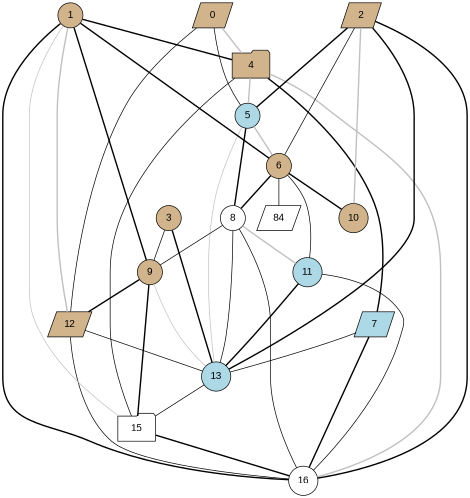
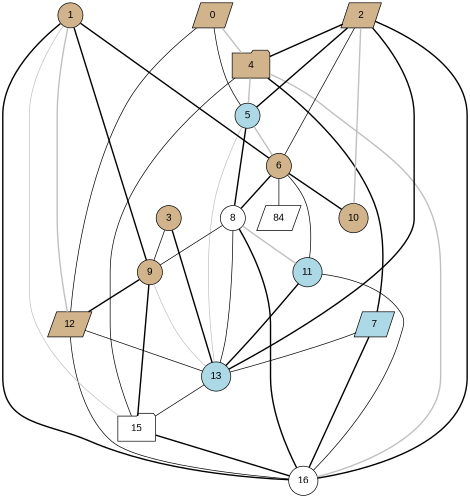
(157, 40) -> (306, 40)
(271, 354) -> (271, 354)
